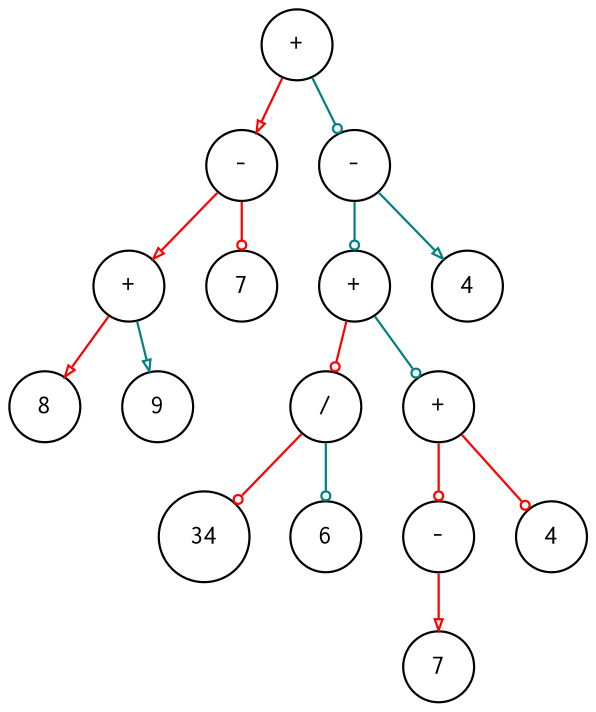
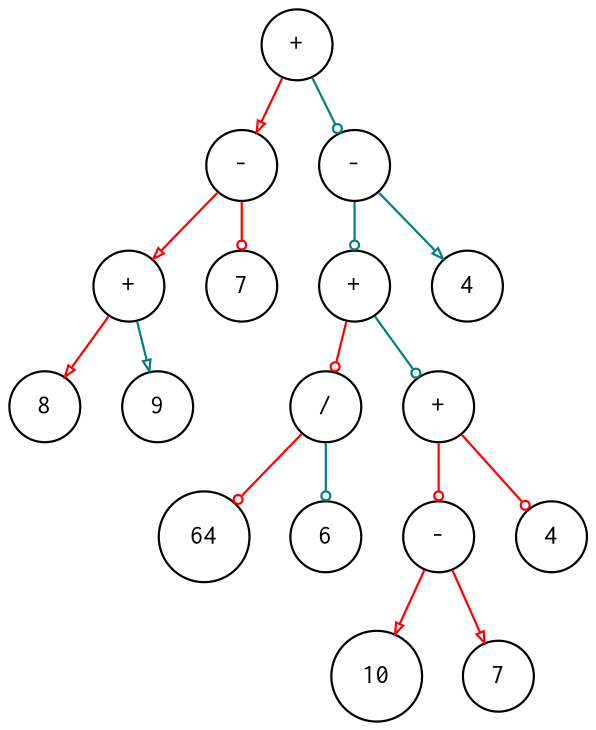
(204, 537) -> (204, 537)
none -> (377, 676)
